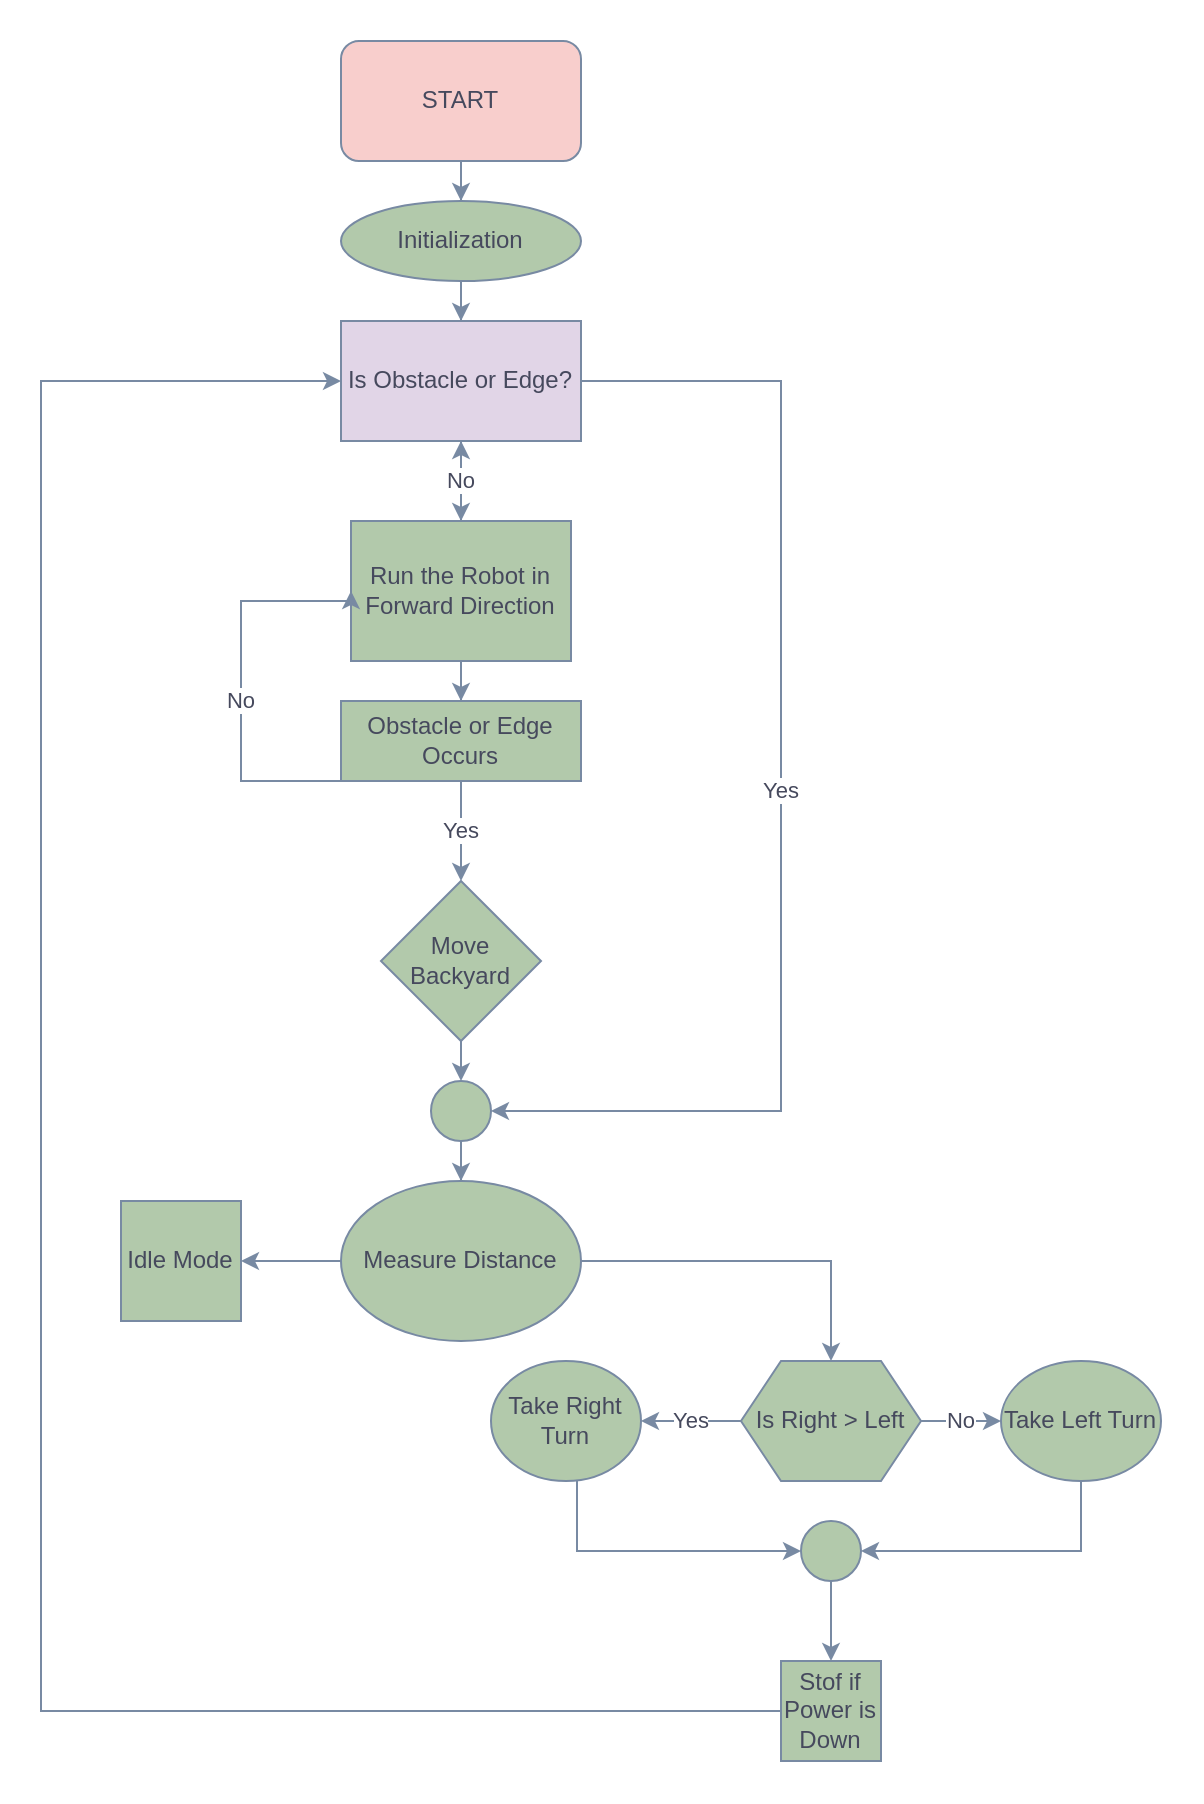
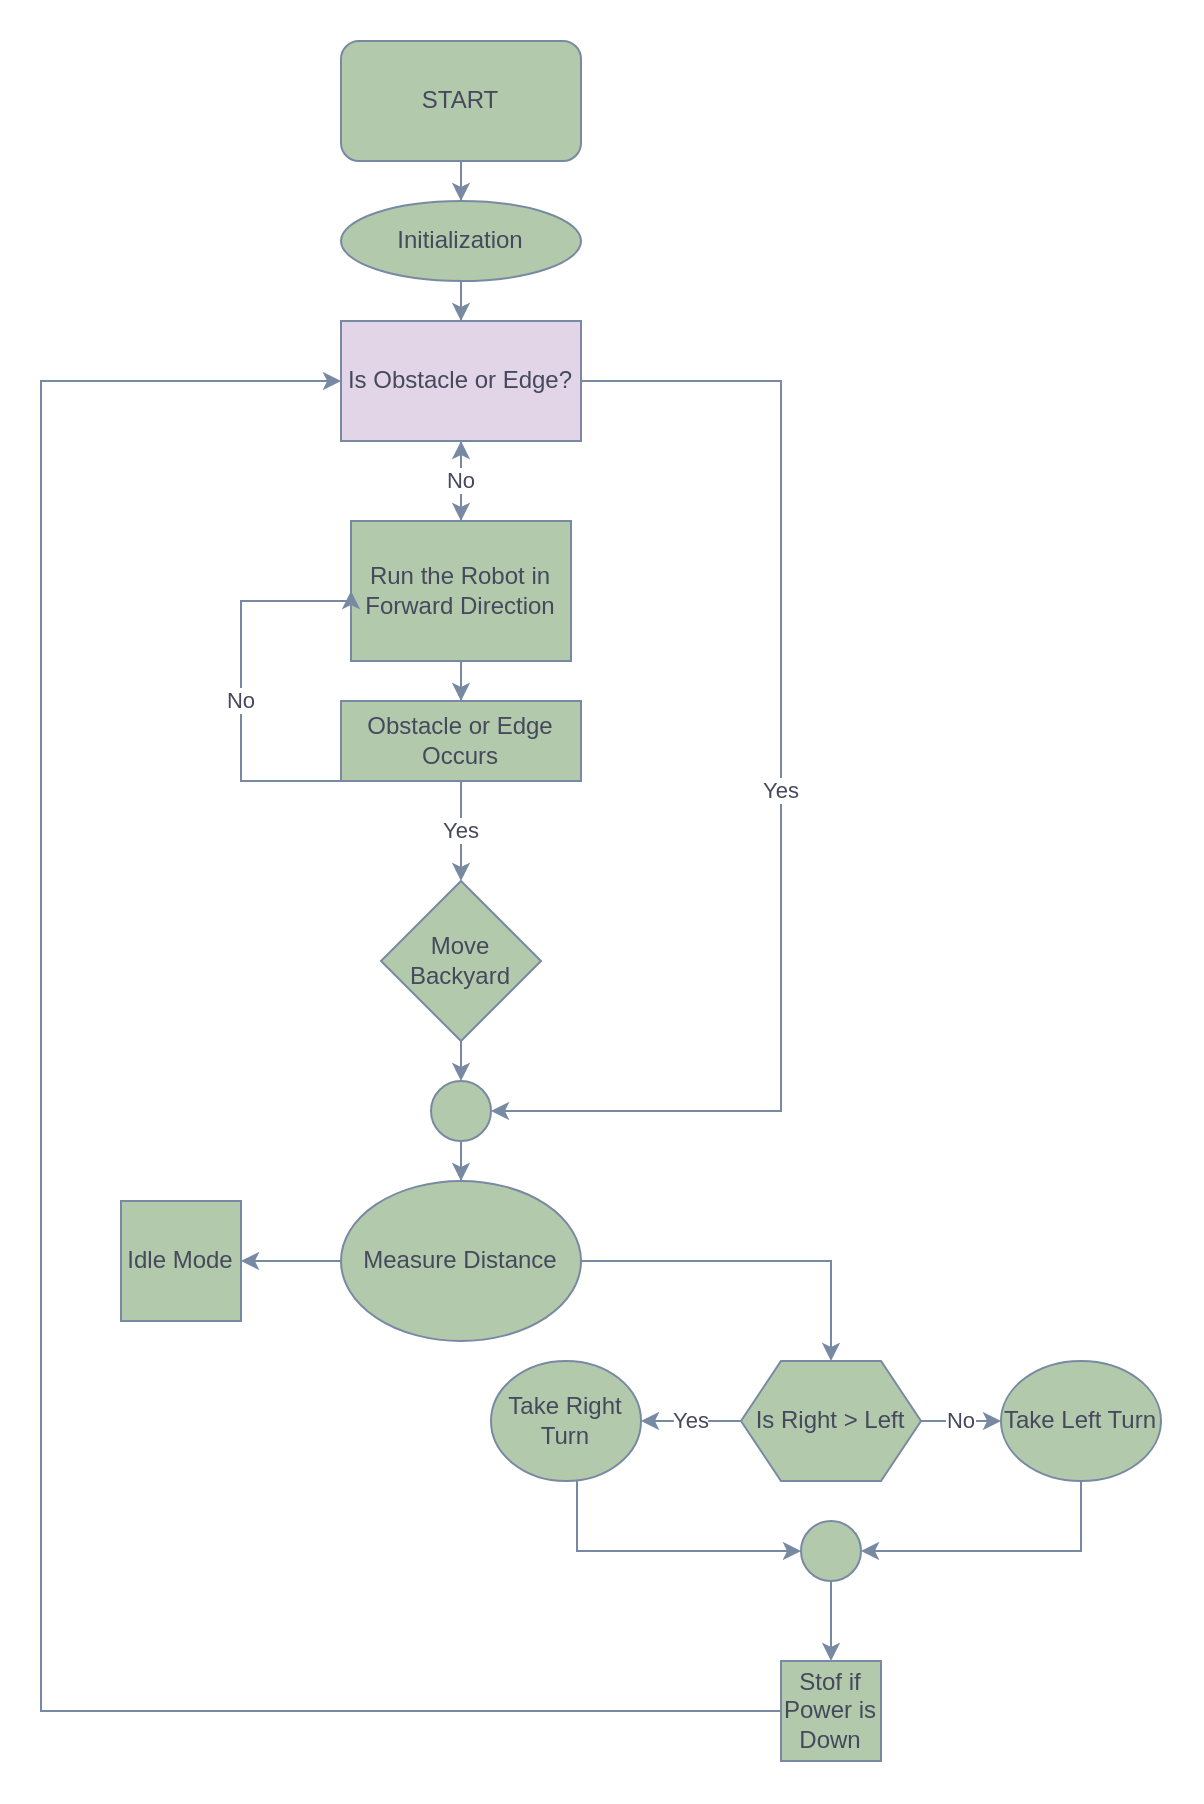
(461, 101) -> (461, 101)
